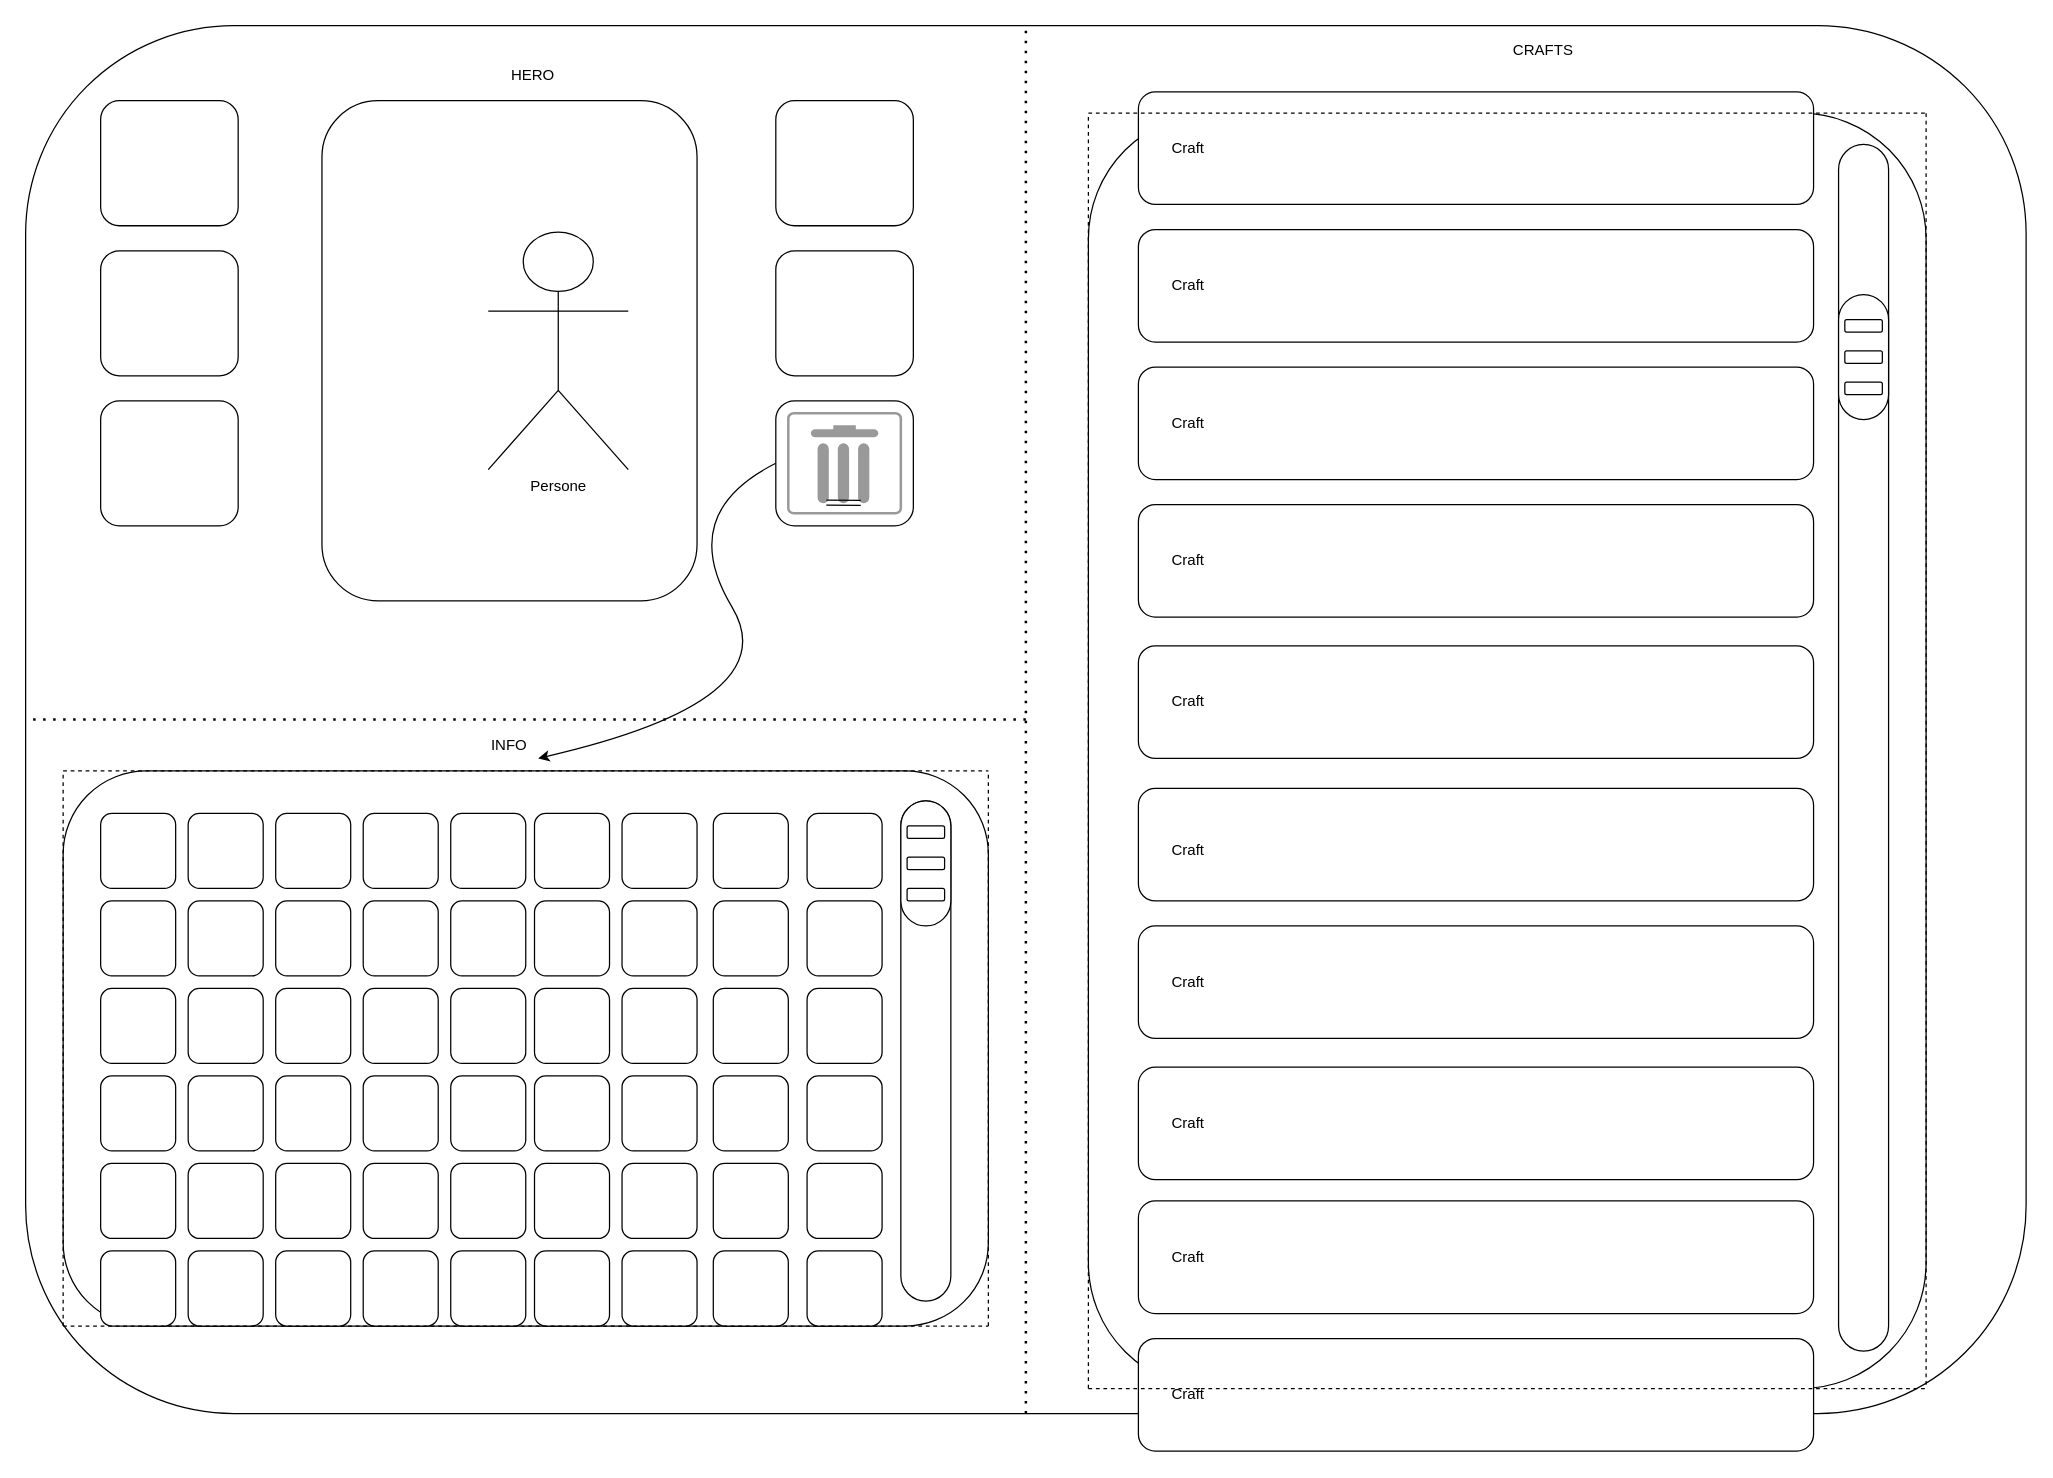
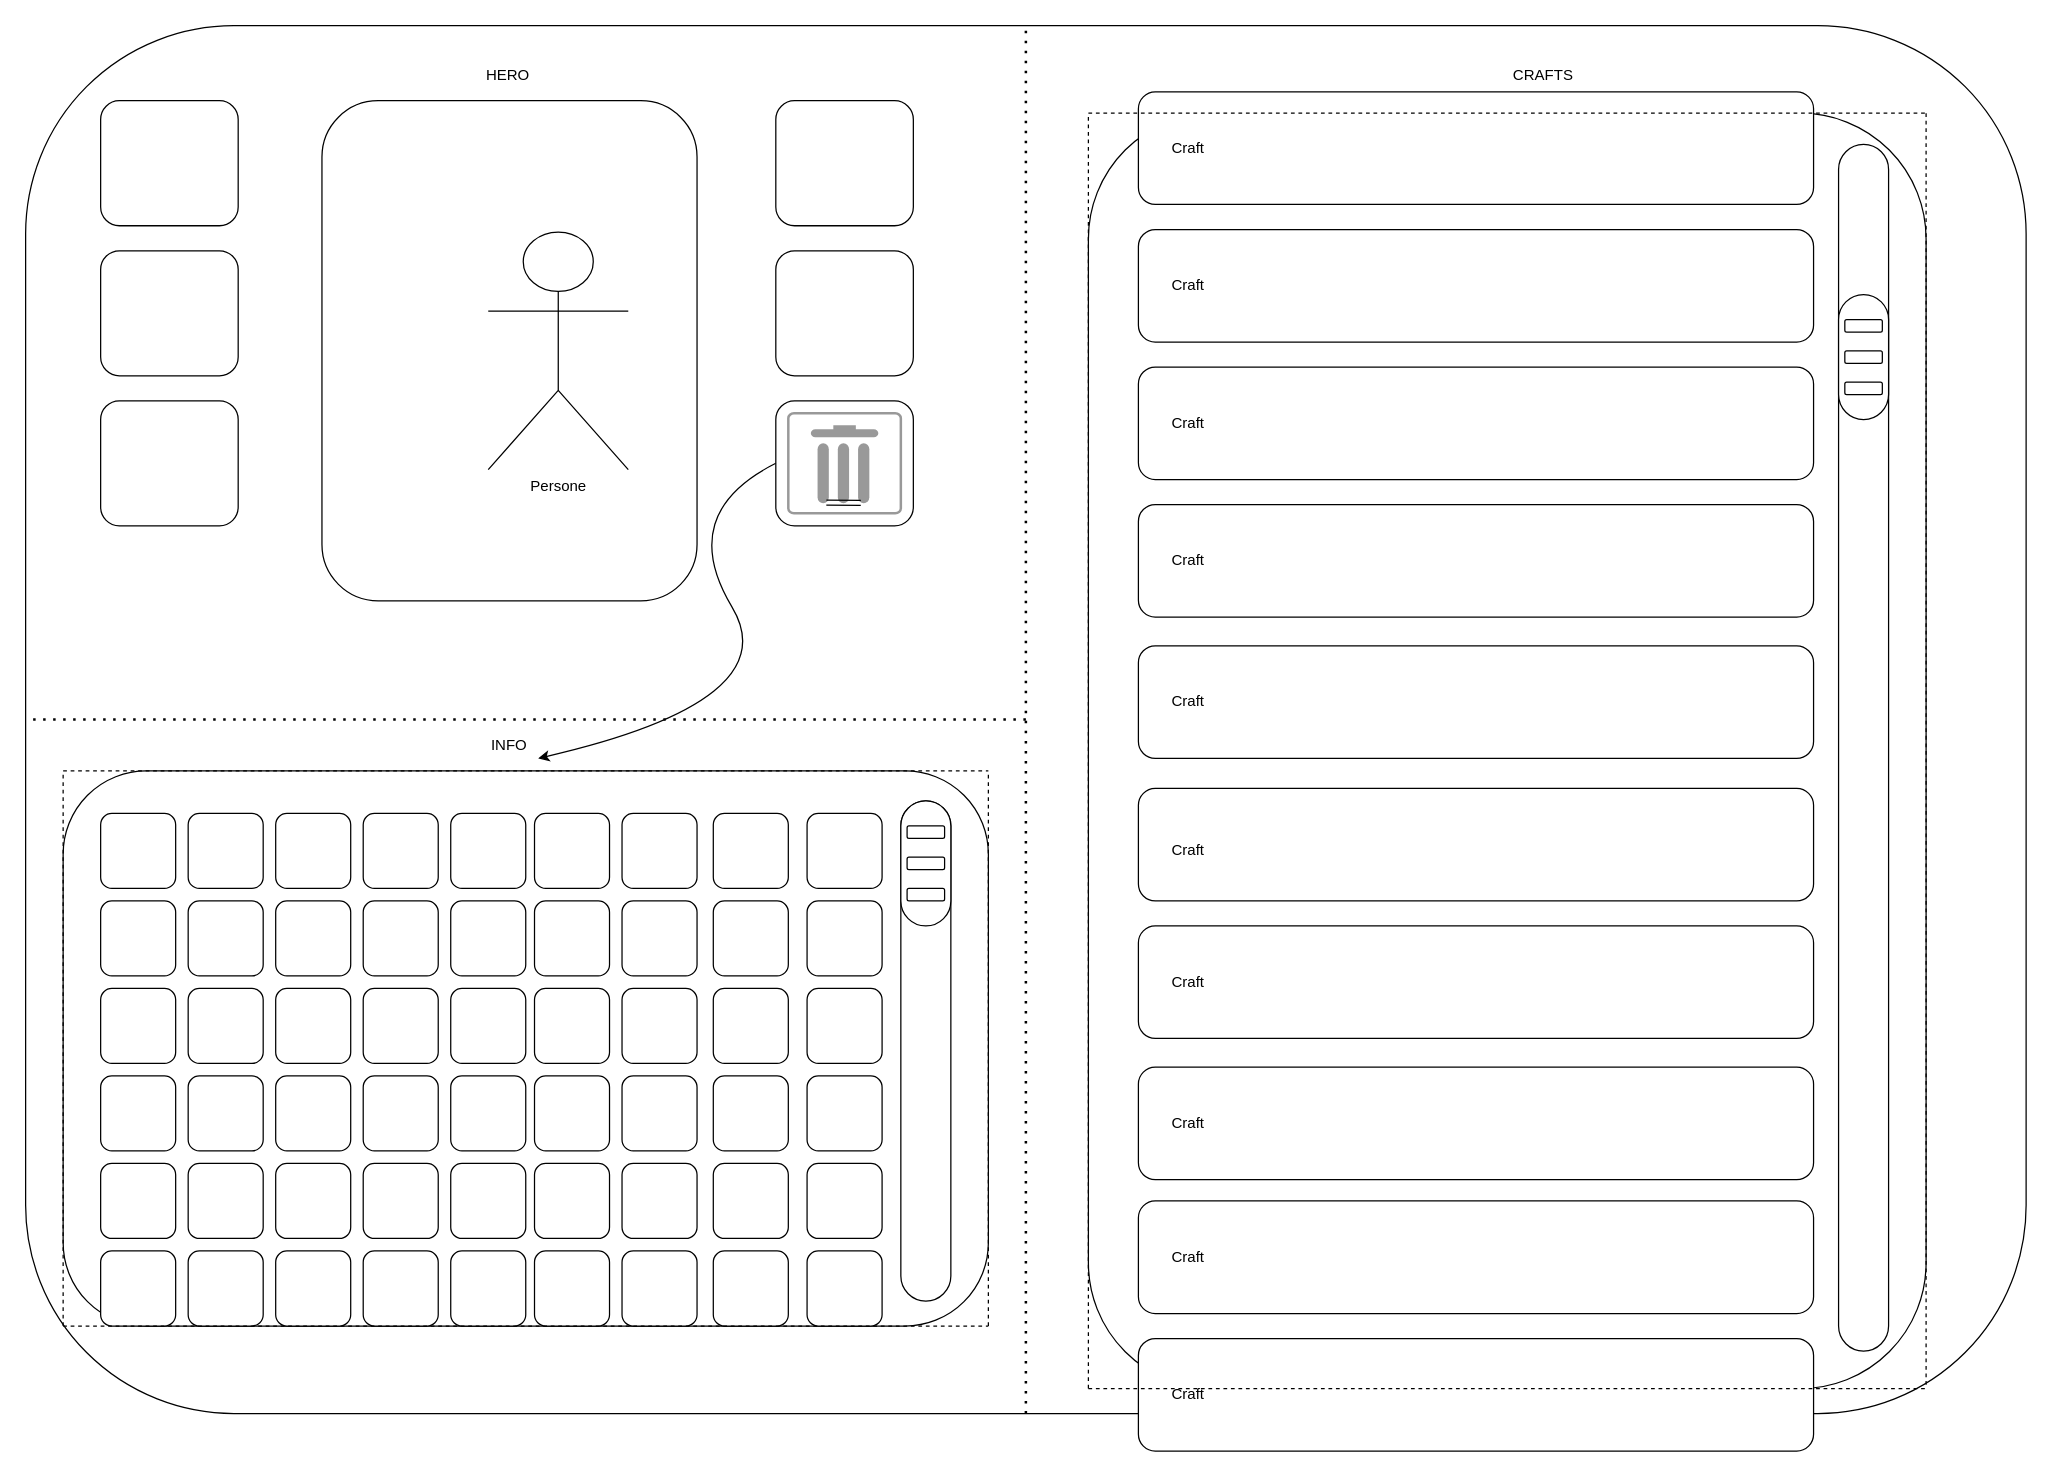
(1543, 51) -> (1543, 76)
(533, 76) -> (508, 76)
